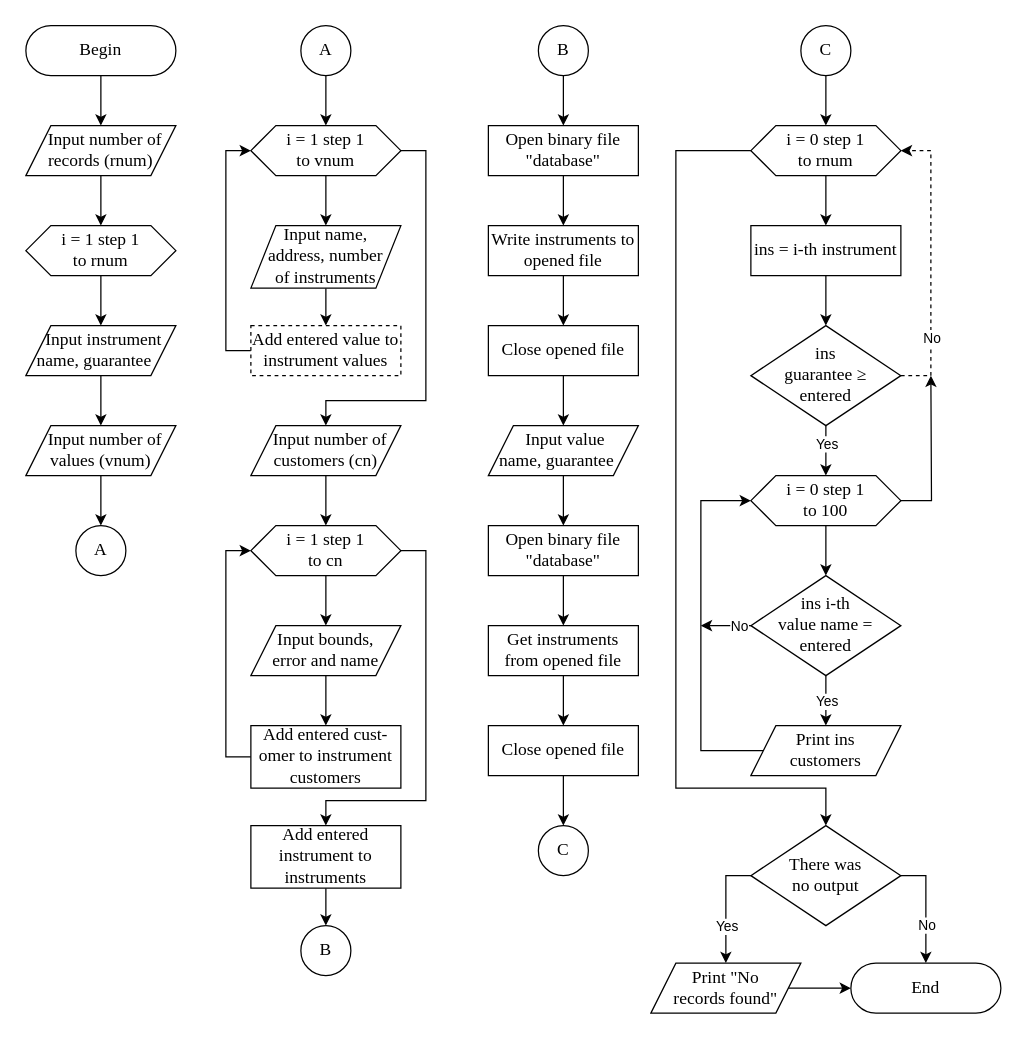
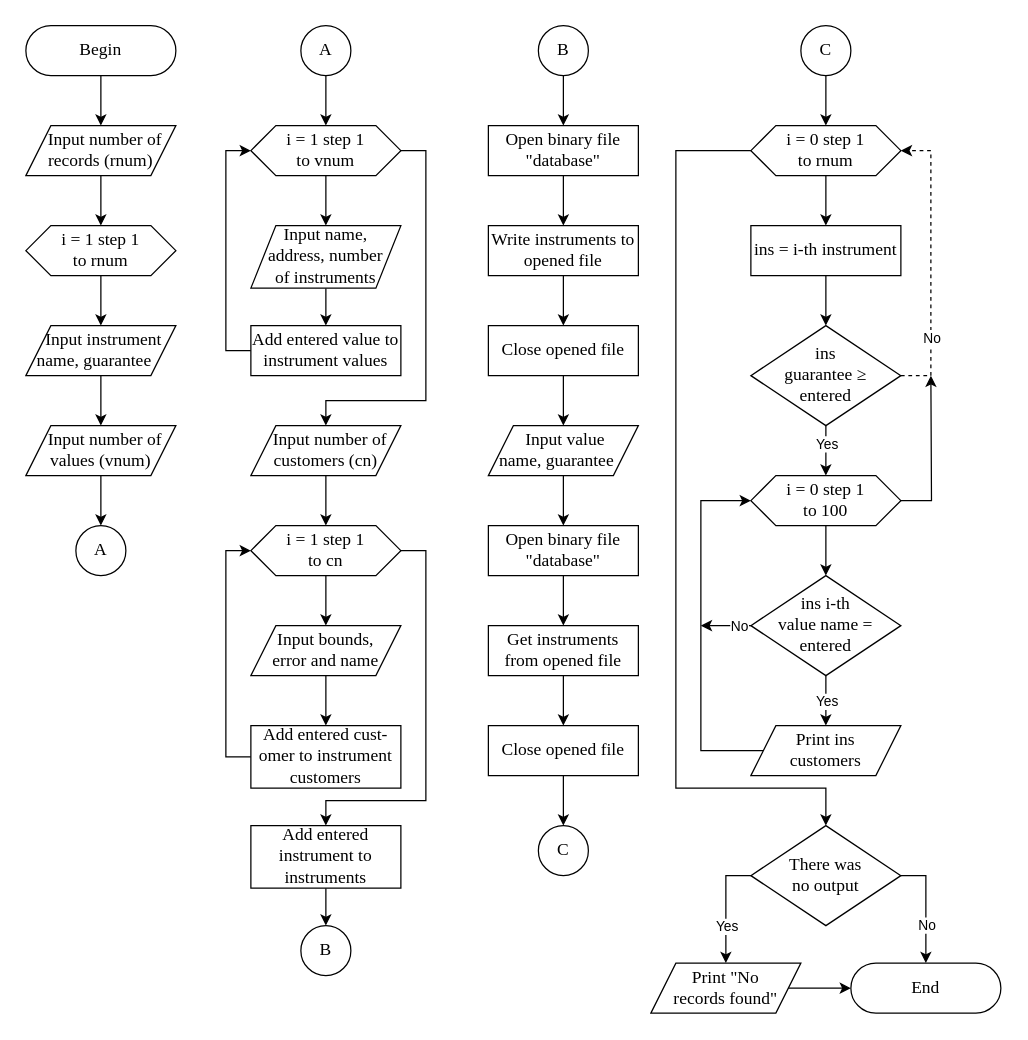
(326, 351) -> (326, 351)
